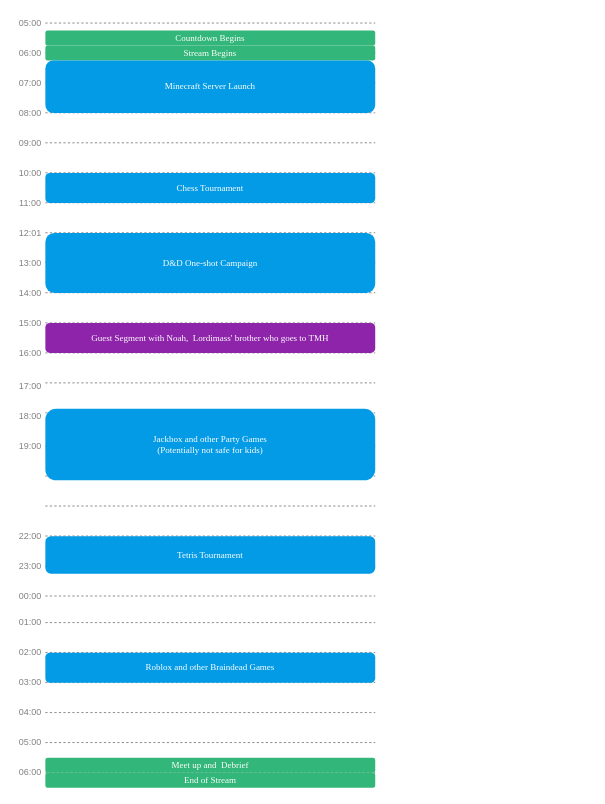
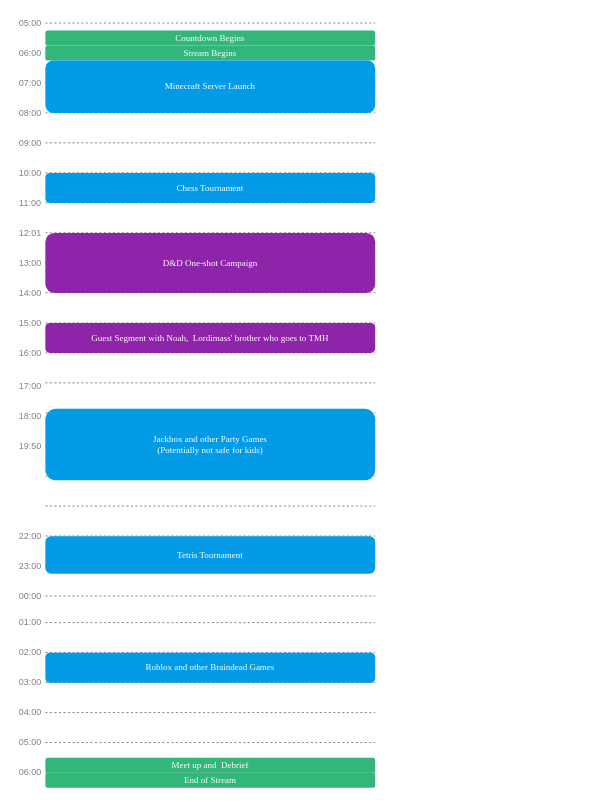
(210, 263) -> (210, 263)
(30, 447) -> (30, 447)
